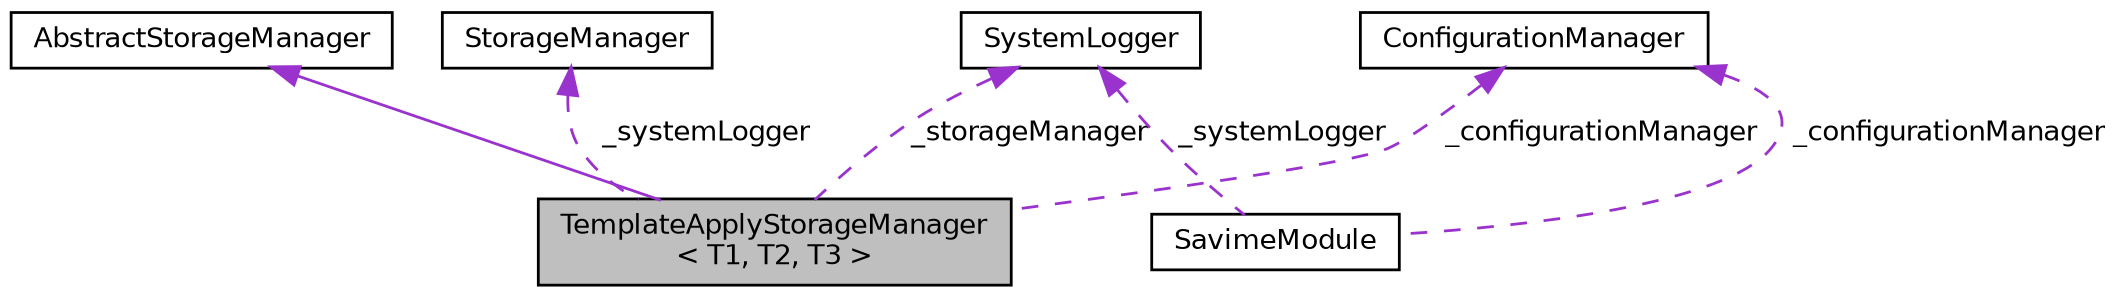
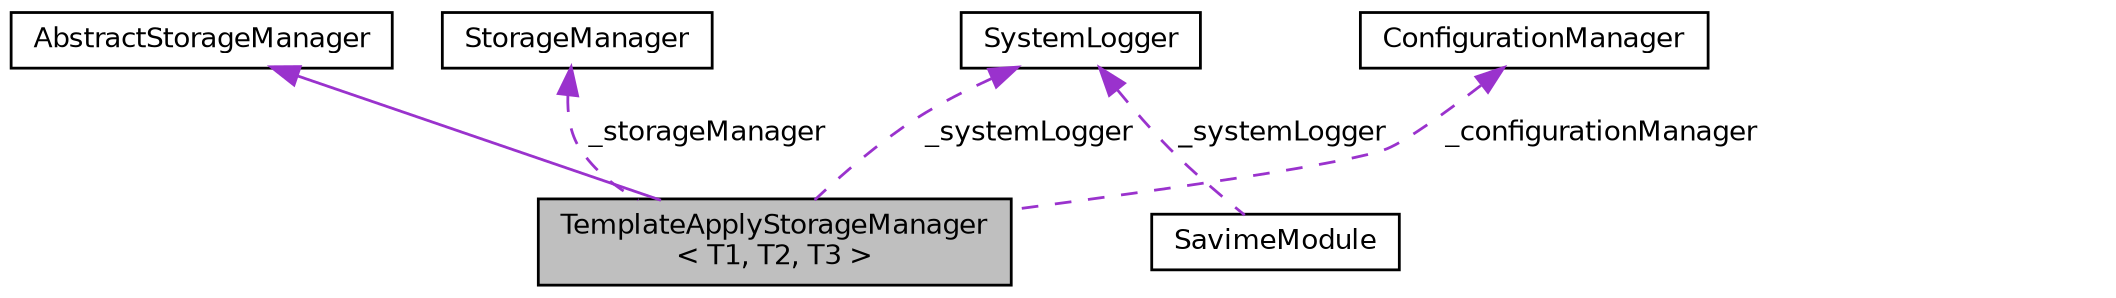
(702, 134) -> (702, 134)
(1025, 134) -> (1025, 134)
(1645, 203) -> none
